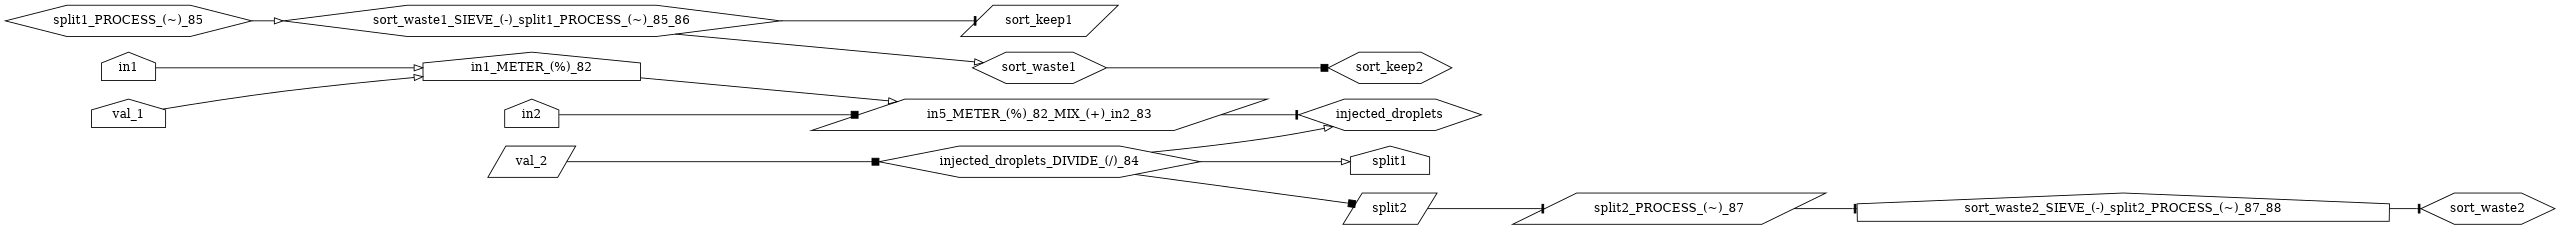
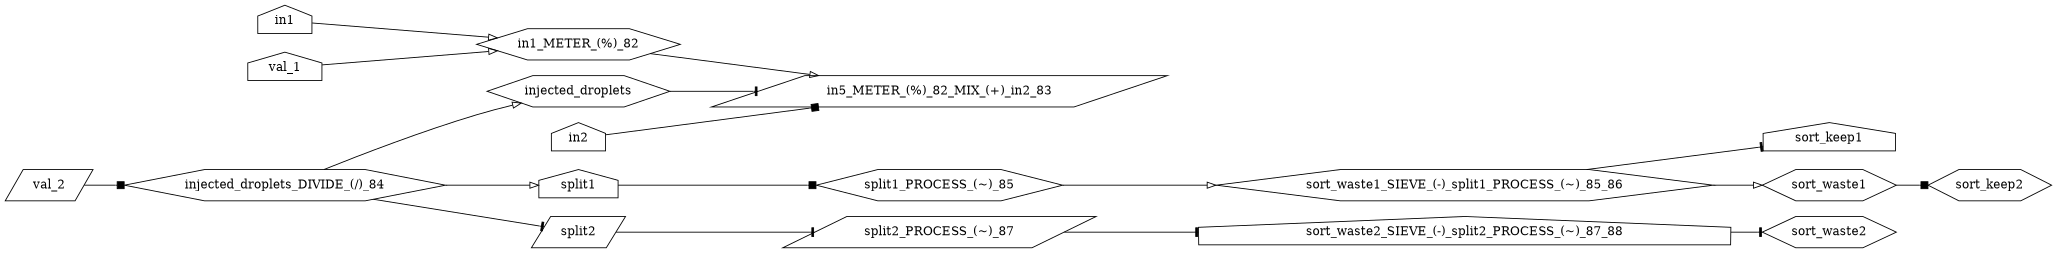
(1040, 21) -> (1829, 138)
(532, 68) -> (578, 44)
(1257, 115) -> (712, 91)
none -> (713, 185)
(1241, 189) -> (456, 213)
